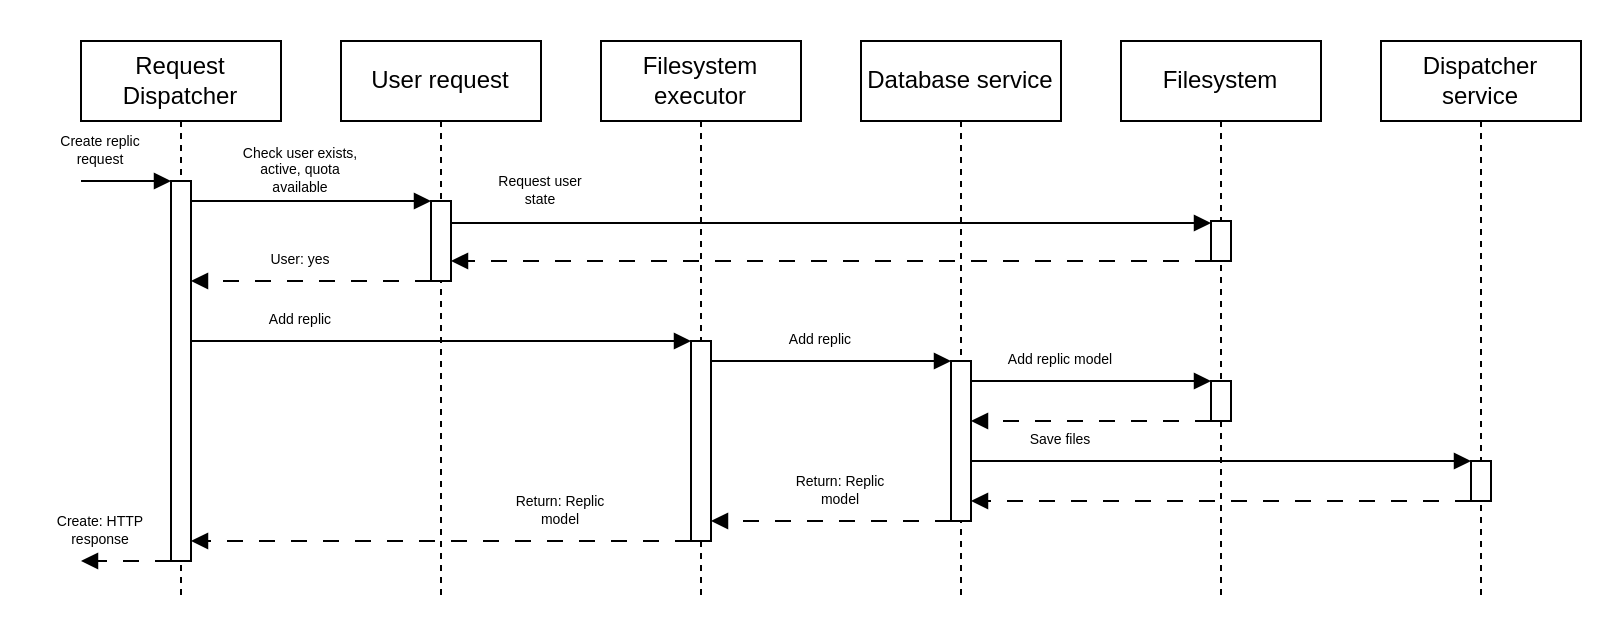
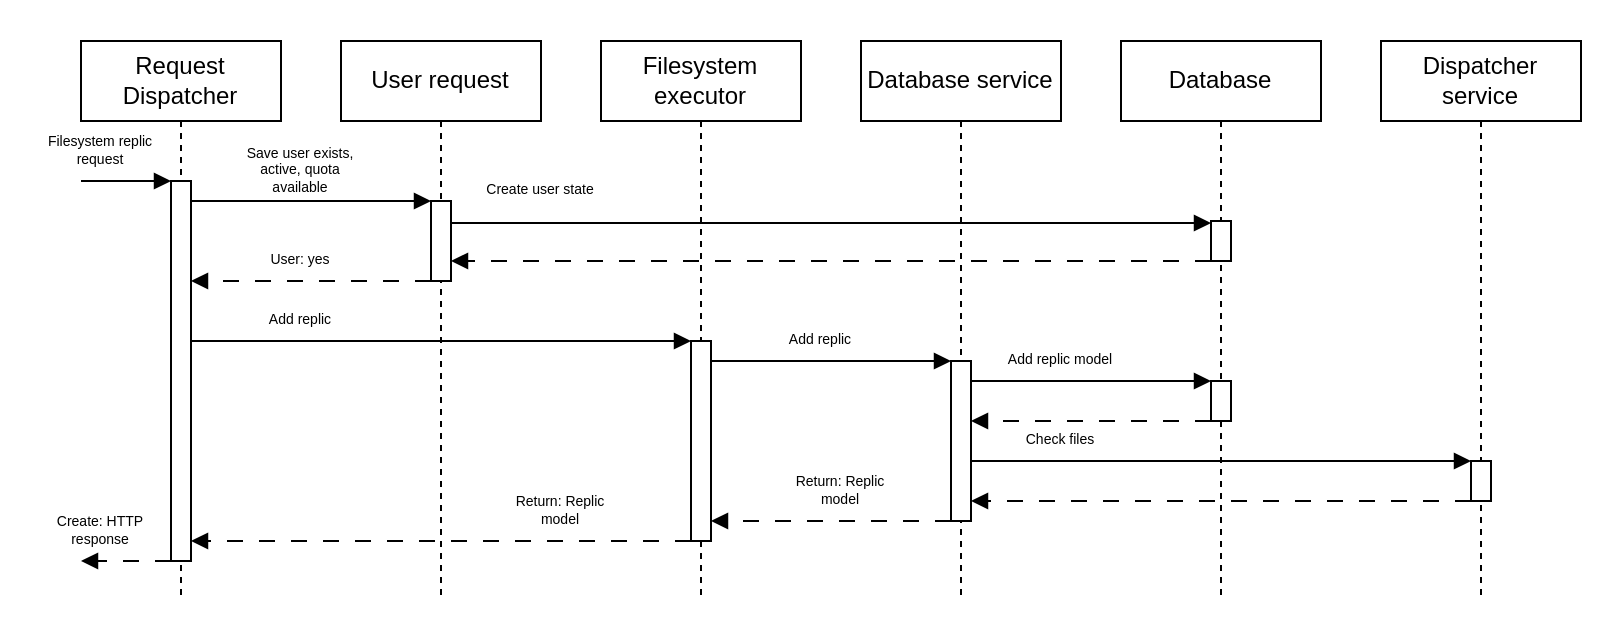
(1221, 81) -> (1221, 81)
(101, 151) -> (101, 151)
(301, 171) -> (301, 171)
(541, 191) -> (541, 191)
(1061, 441) -> (1061, 441)
